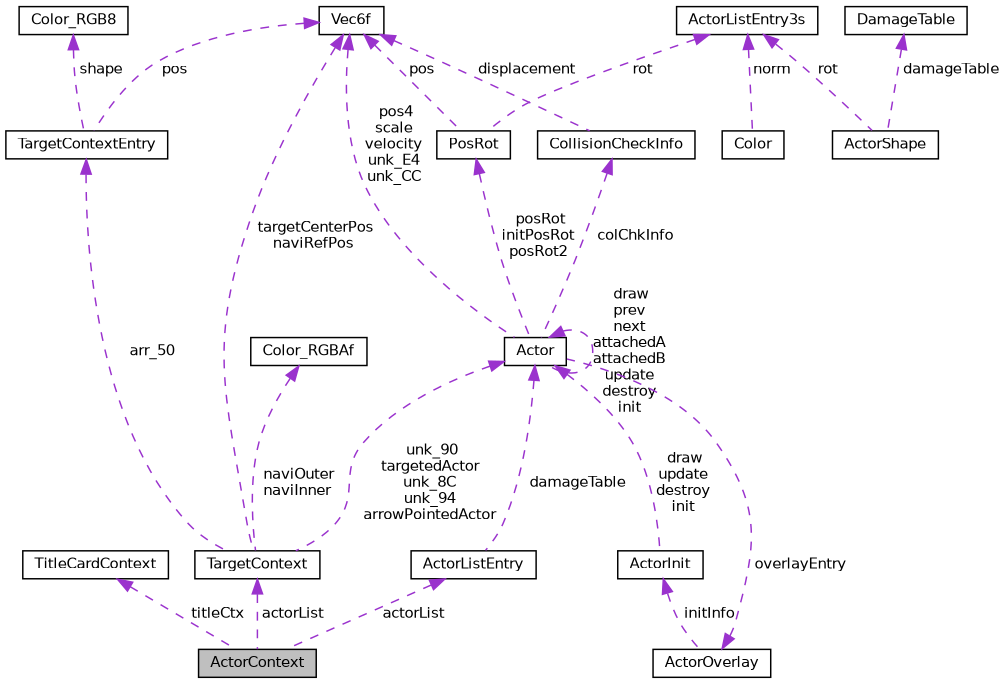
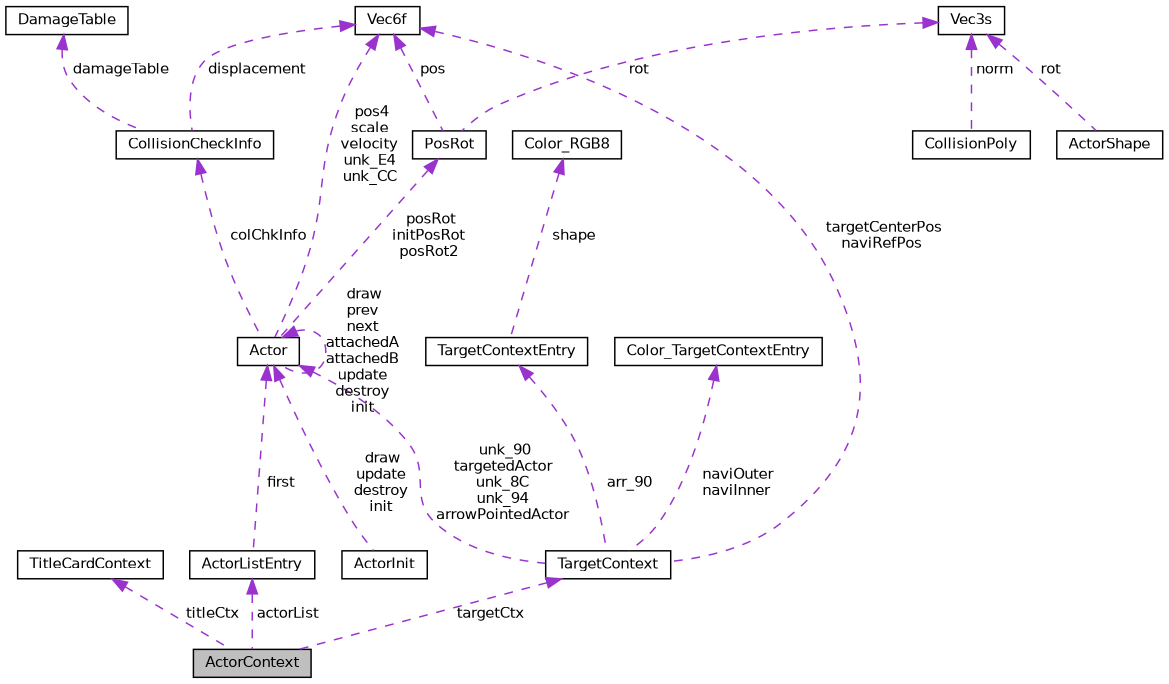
(747, 21) -> (971, 21)
(184, 49) -> none
(894, 90) -> (90, 102)
(753, 145) -> (971, 145)
(150, 352) -> (627, 483)
(309, 352) -> (719, 352)
(576, 483) -> (279, 483)
(291, 614) -> (488, 614)
(712, 663) -> none
